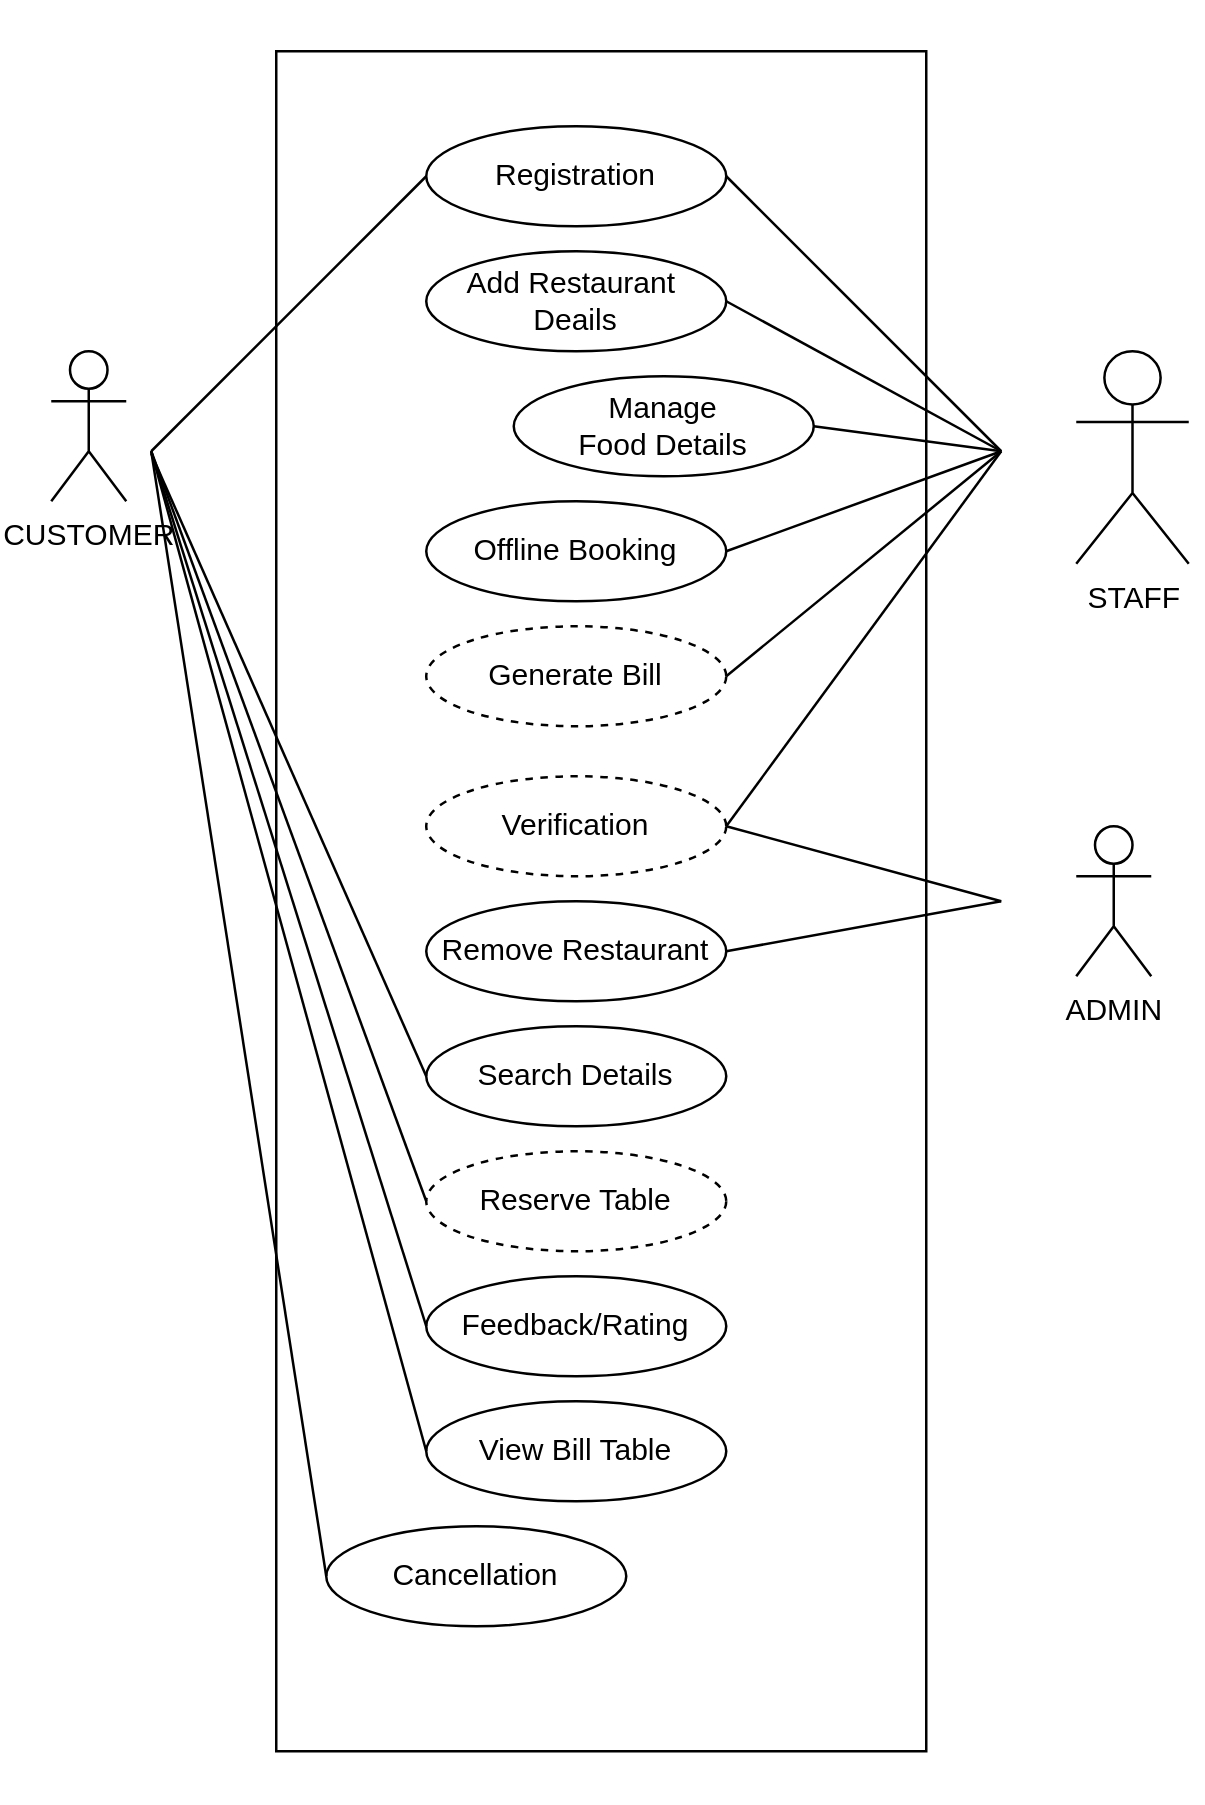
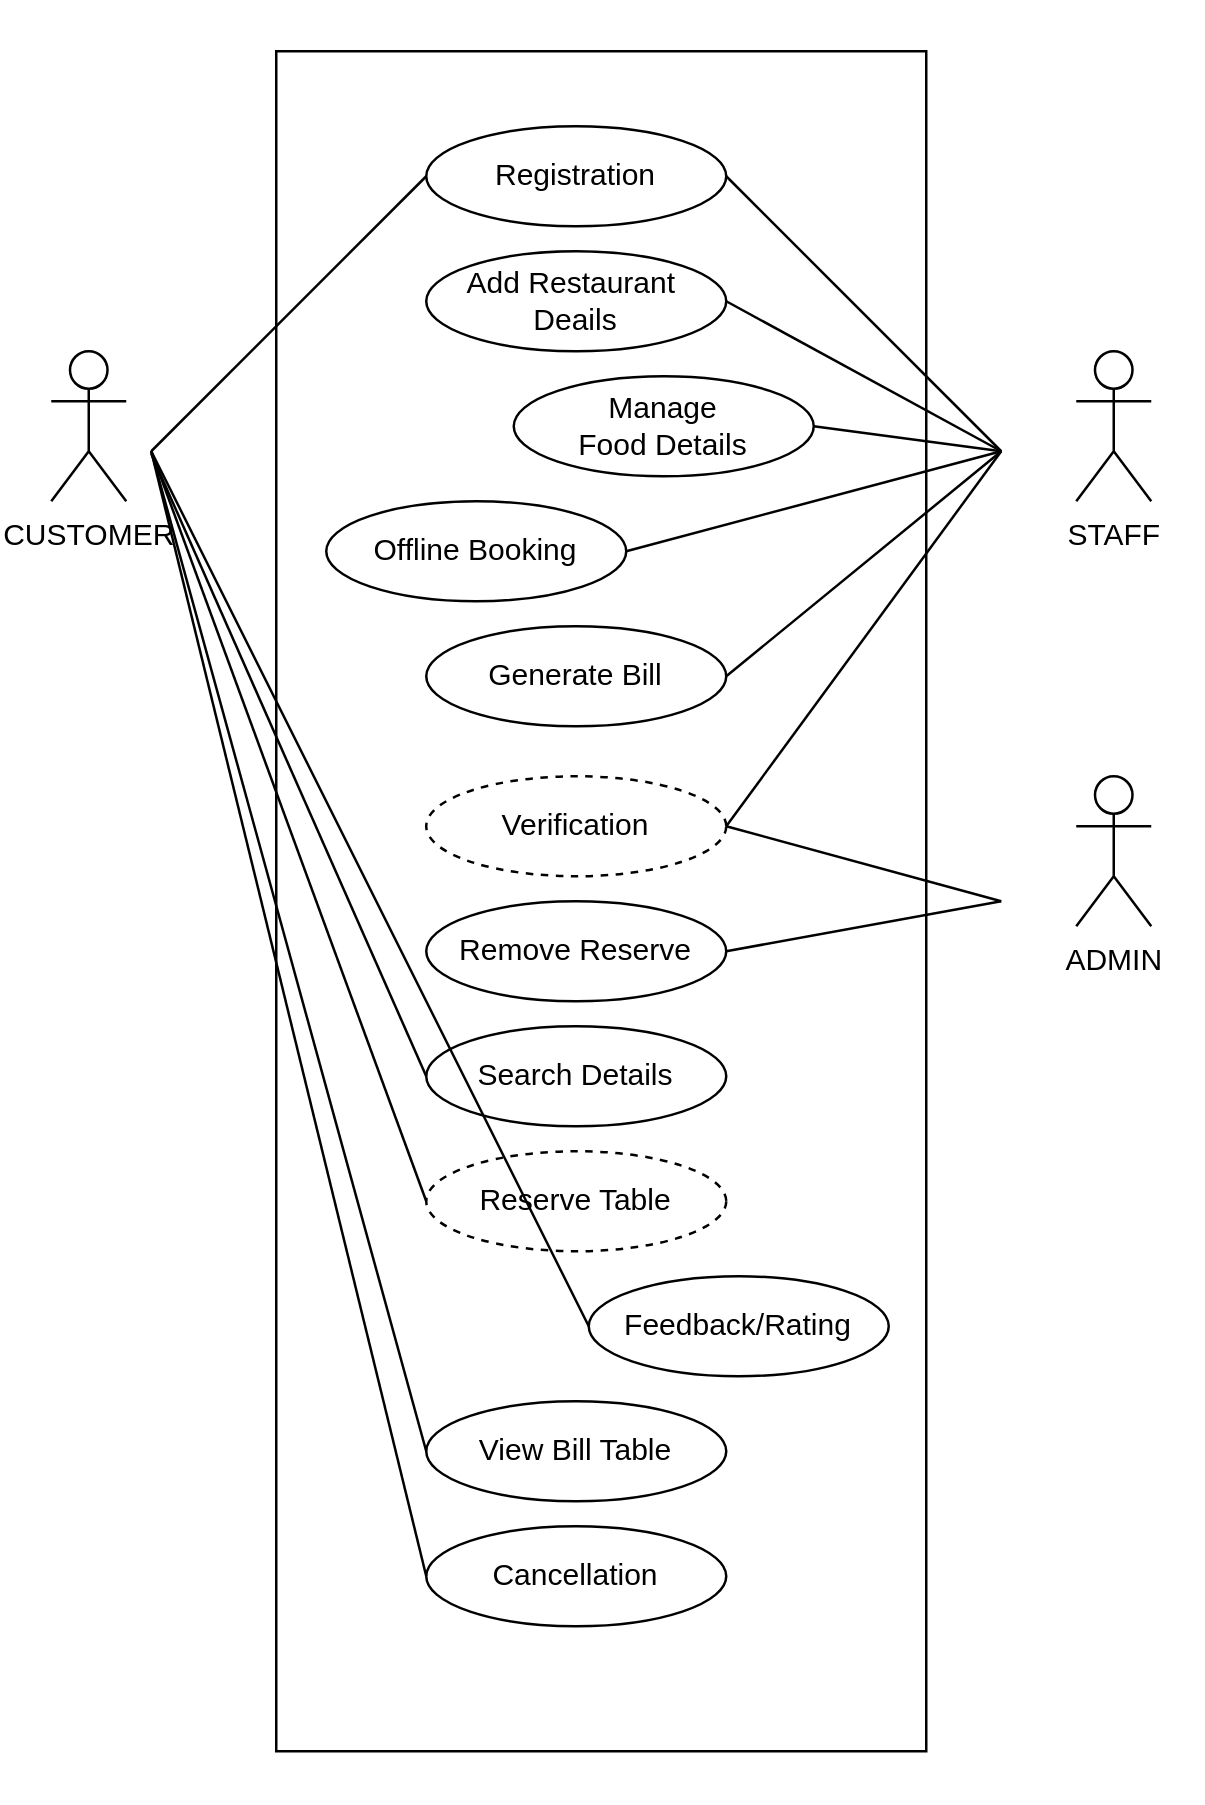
(1133, 458) -> (1114, 426)
(576, 551) -> (476, 551)
(576, 676) -> (576, 676)
(1114, 901) -> (1114, 851)
(576, 951) -> (576, 951)
(576, 1326) -> (739, 1326)
(476, 1576) -> (576, 1576)
